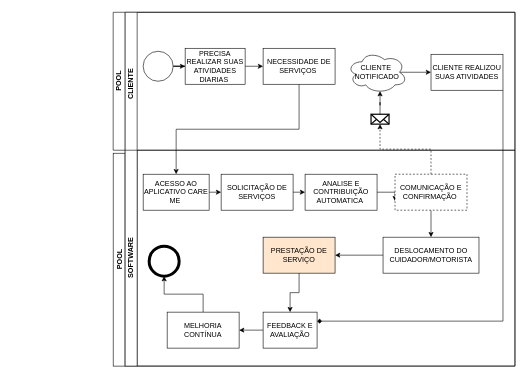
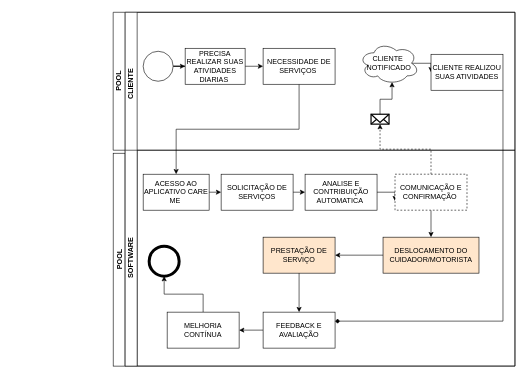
(377, 72) -> (389, 63)
(431, 255) -> (431, 255)
(290, 330) -> (299, 330)
